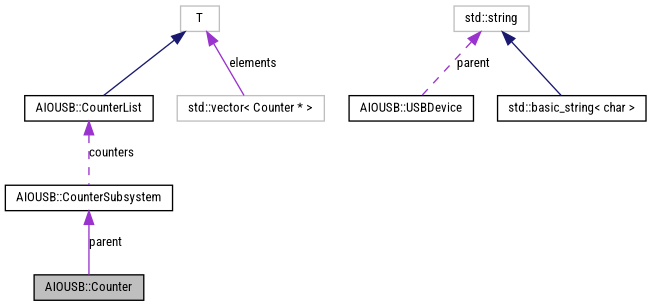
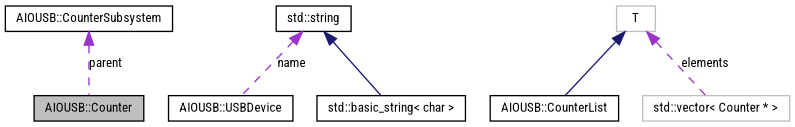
(492, 19) -> (314, 19)
(473, 64) -> (292, 64)
(229, 69) -> (681, 69)
(89, 160) -> none
(89, 250) -> (89, 70)
